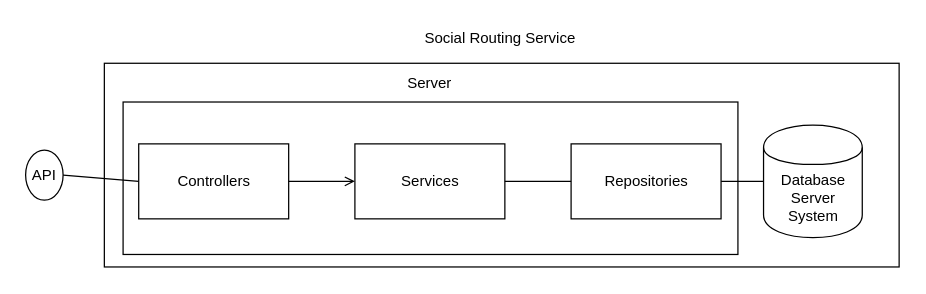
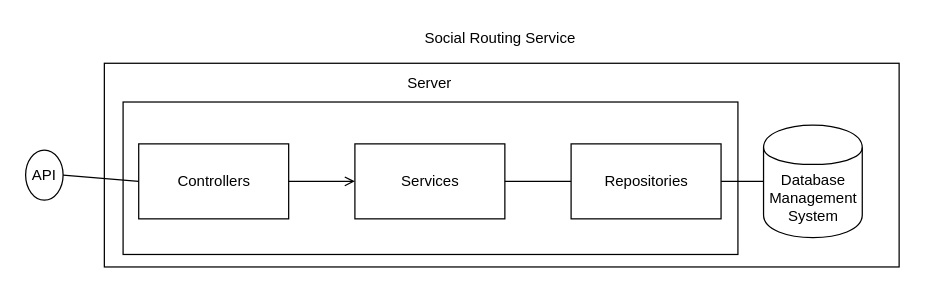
(814, 198) -> (814, 198)
